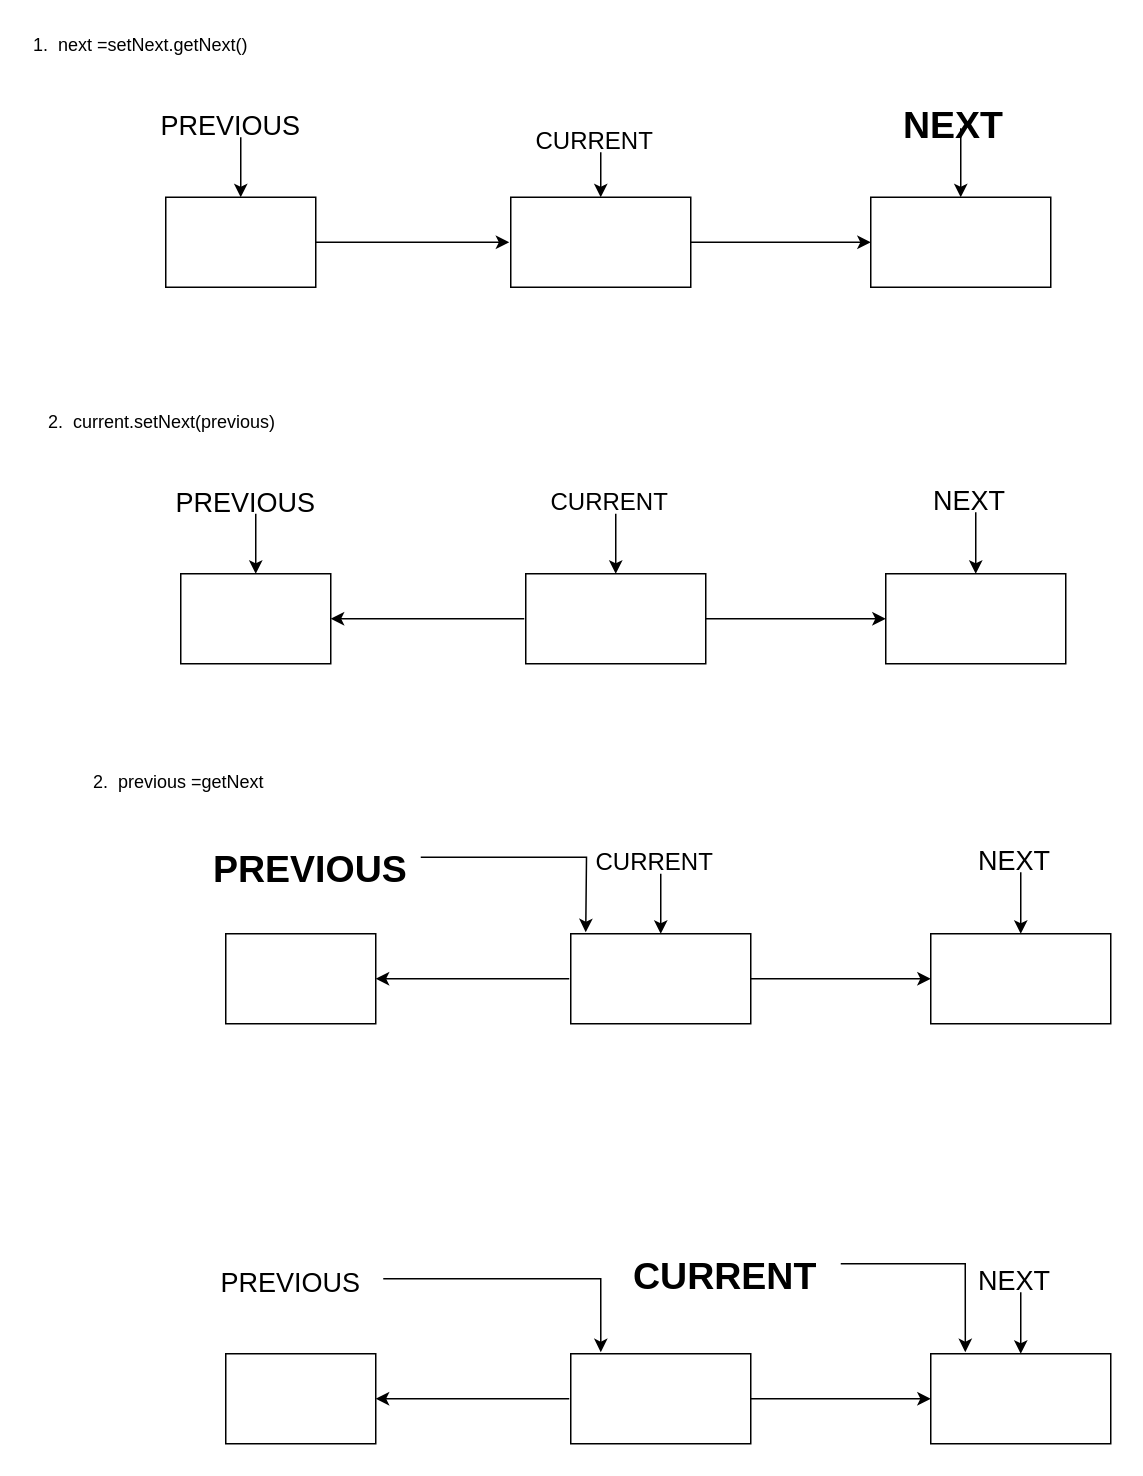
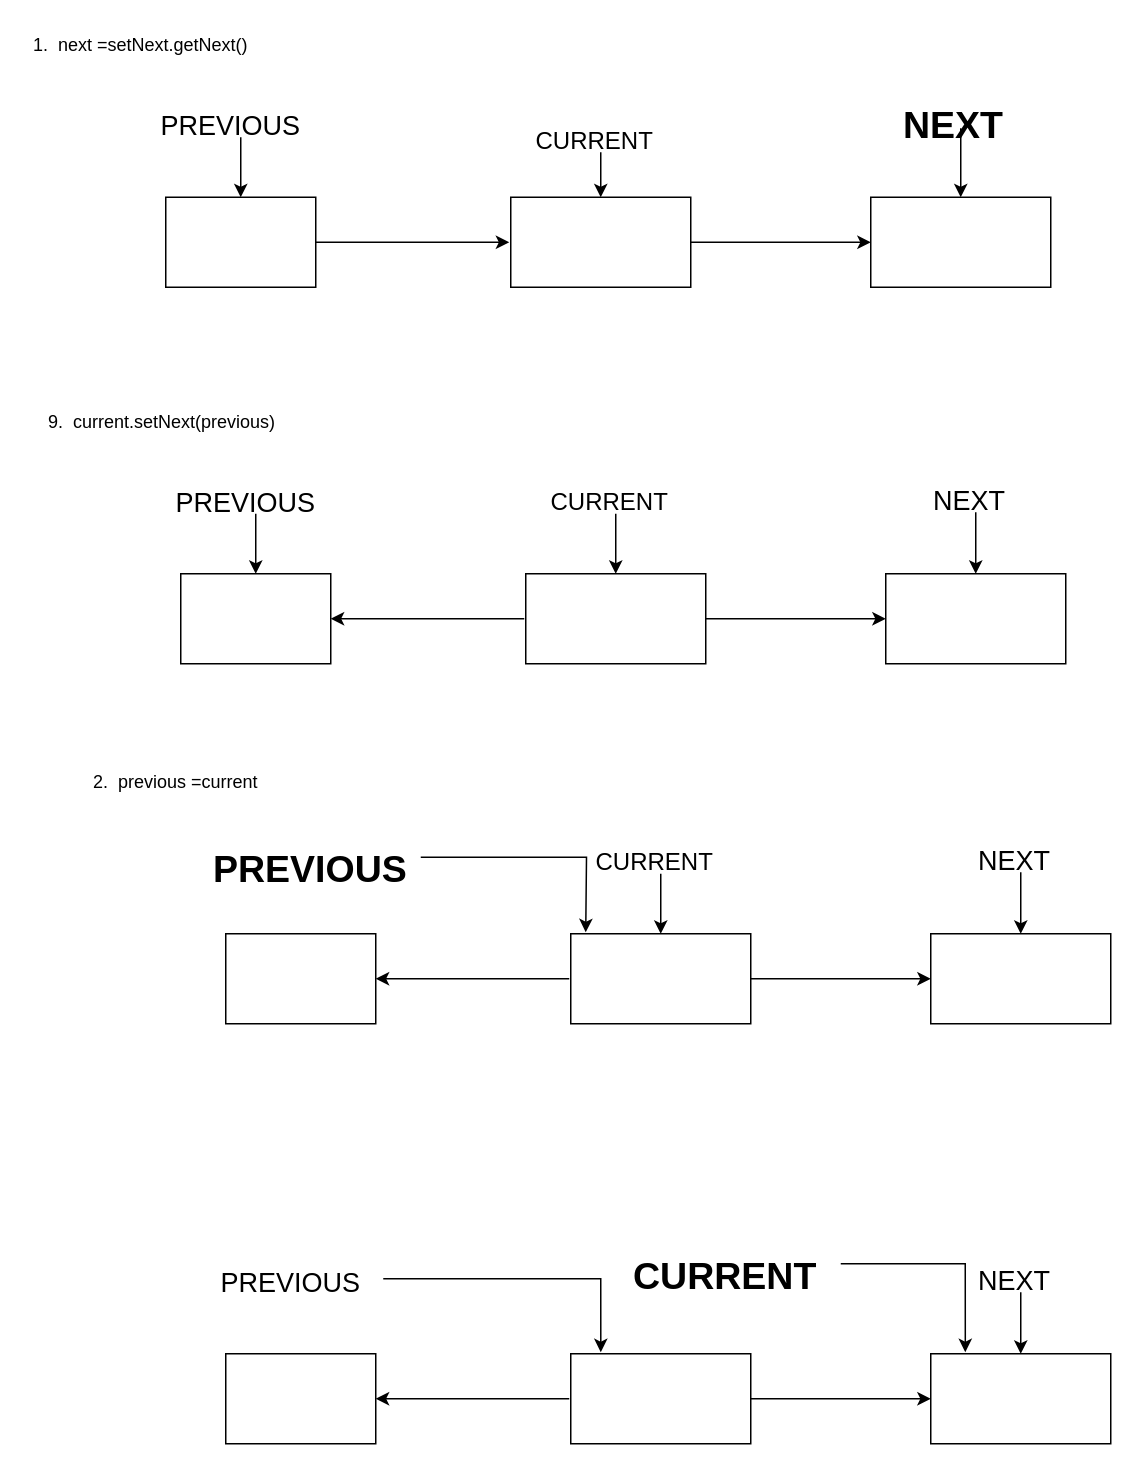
(186, 423) -> (186, 423)
(190, 783) -> (190, 783)
